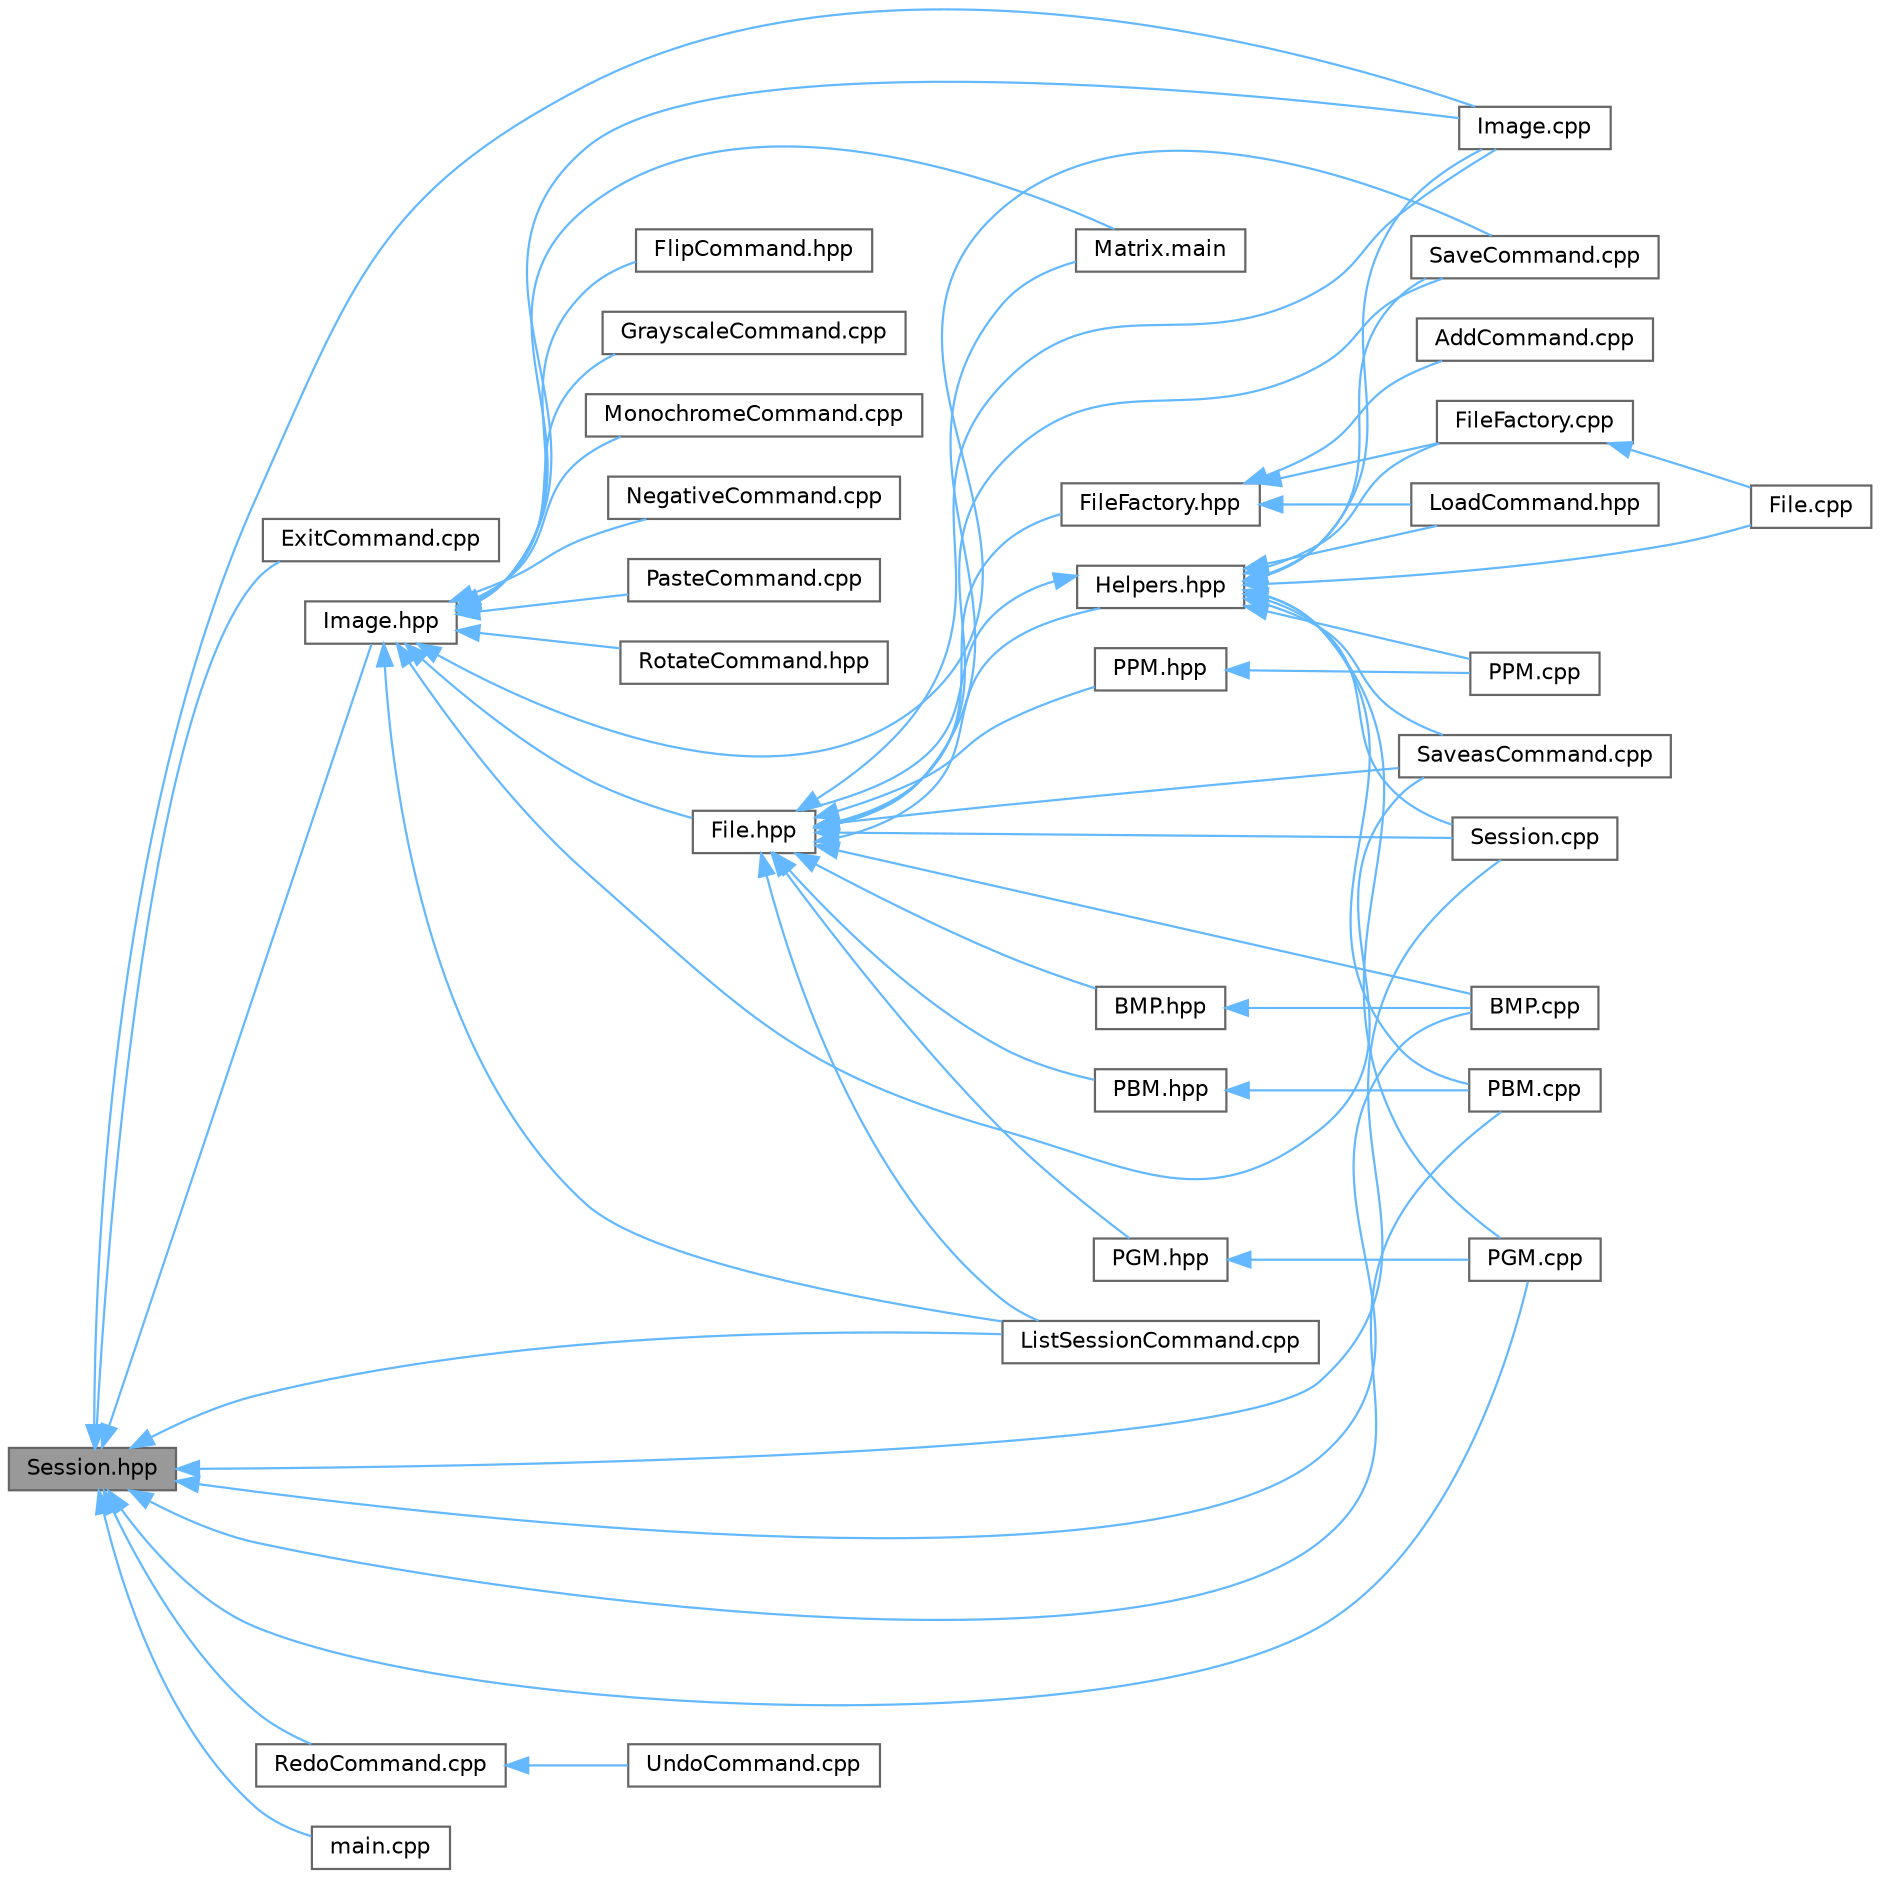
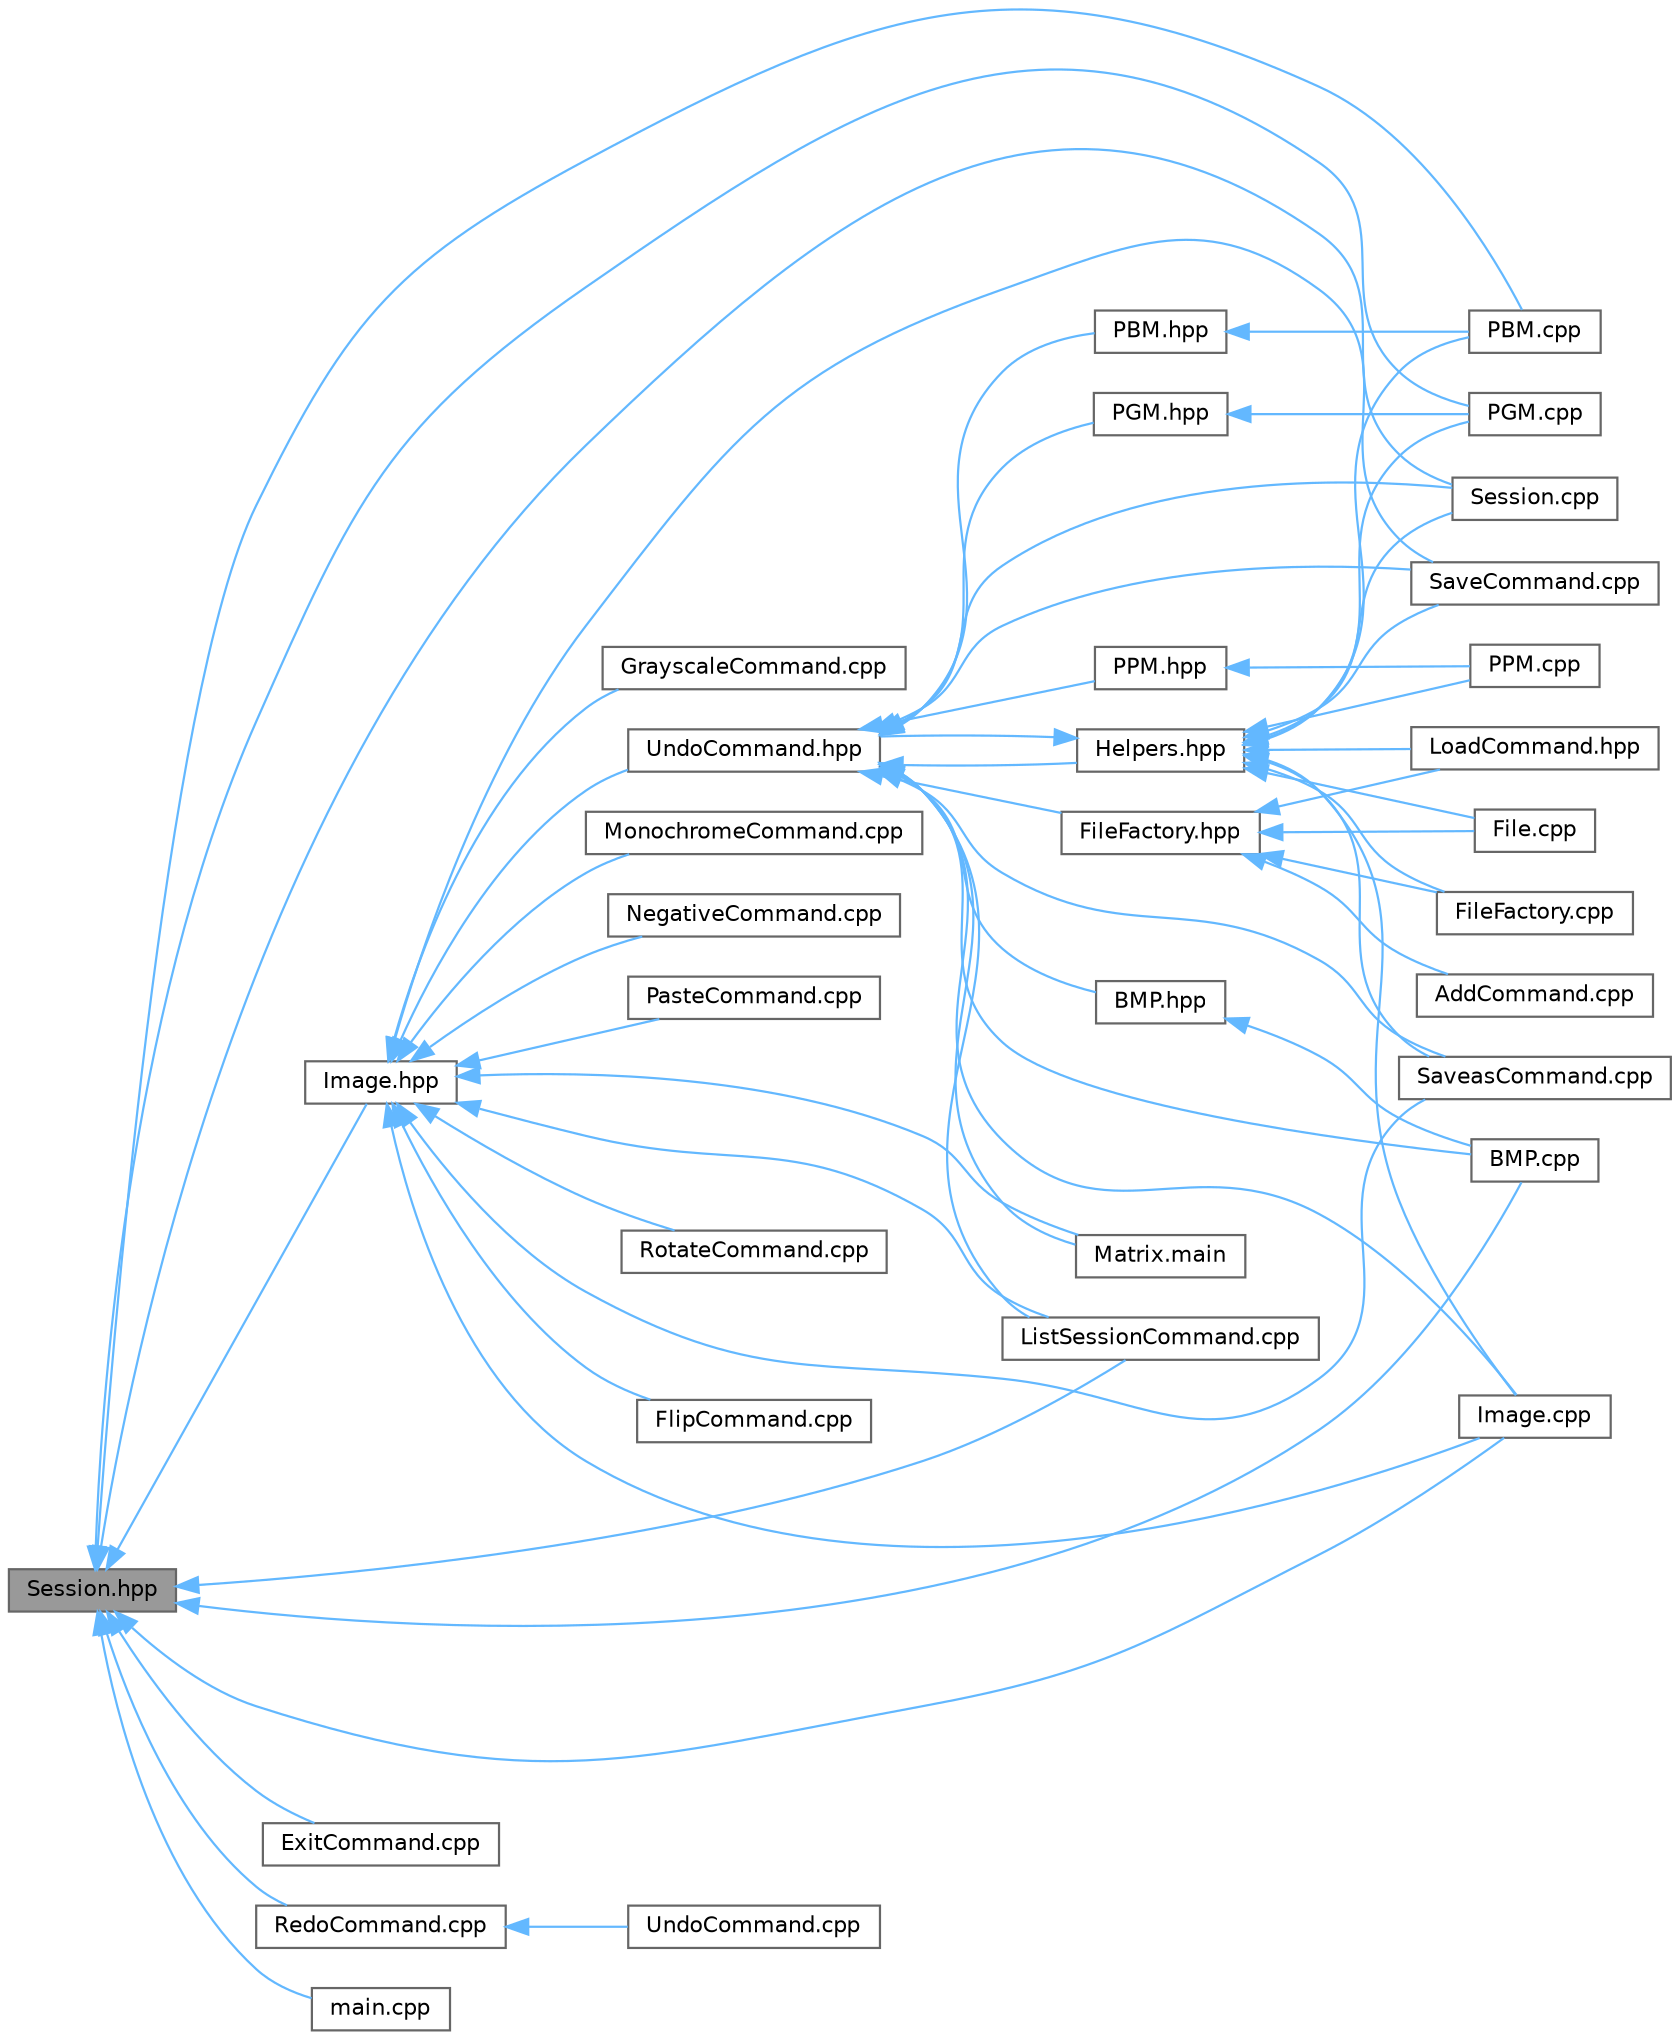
(754, 251) -> (754, 1421)
(1691, 468) -> (1379, 832)
(754, 663) -> (754, 1252)
(754, 832) -> (754, 751)
